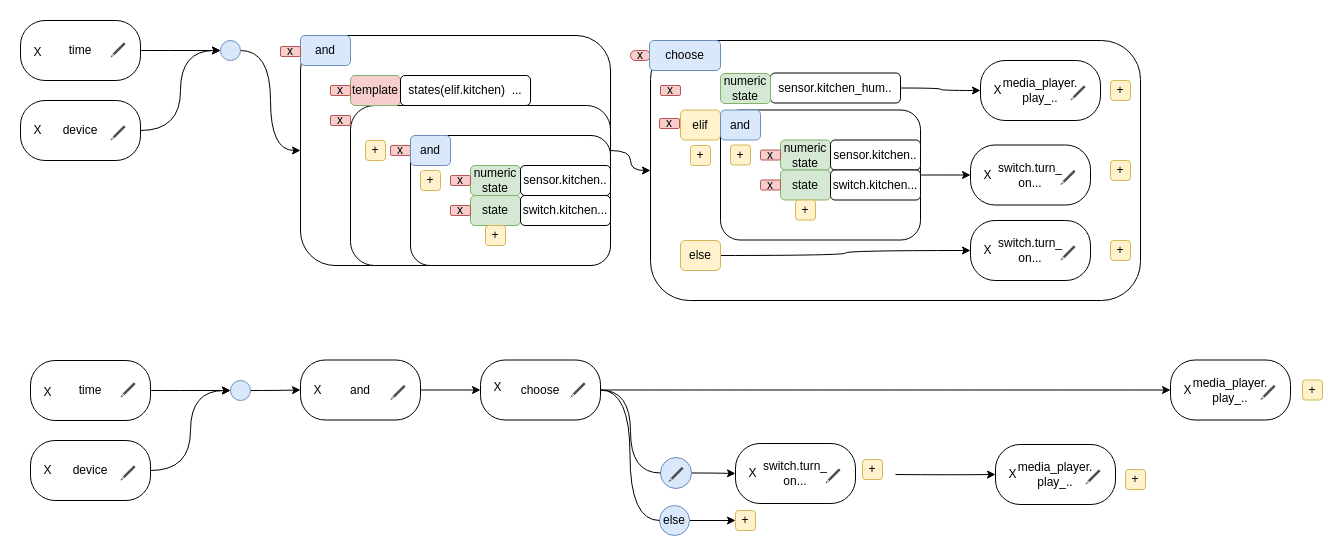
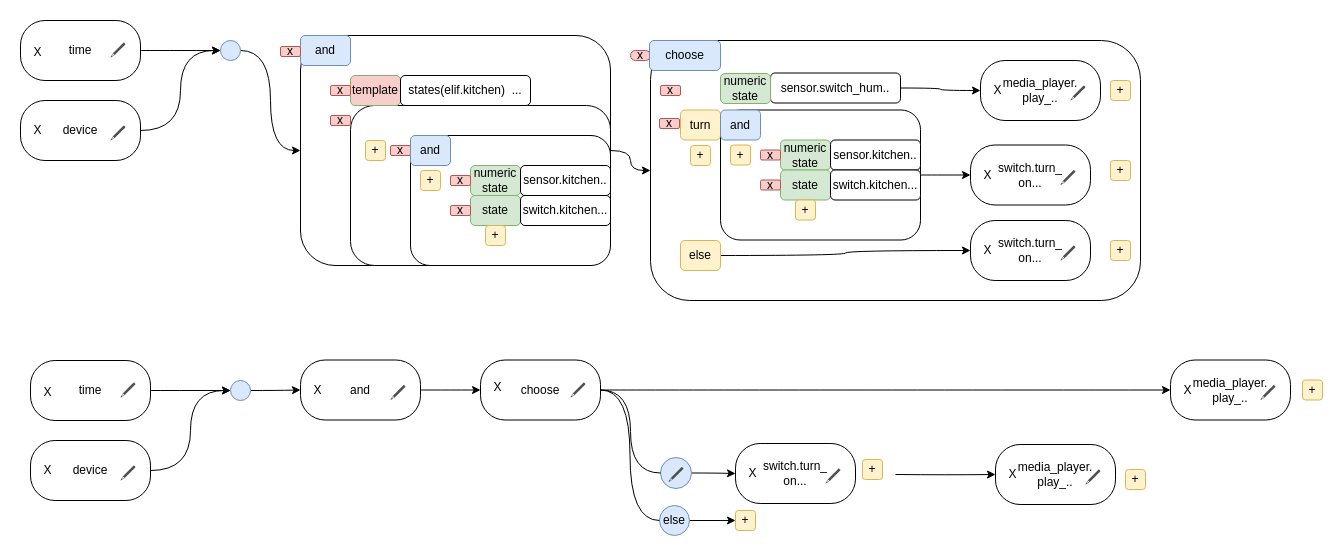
(836, 89) -> (836, 89)
(701, 126) -> (701, 126)
